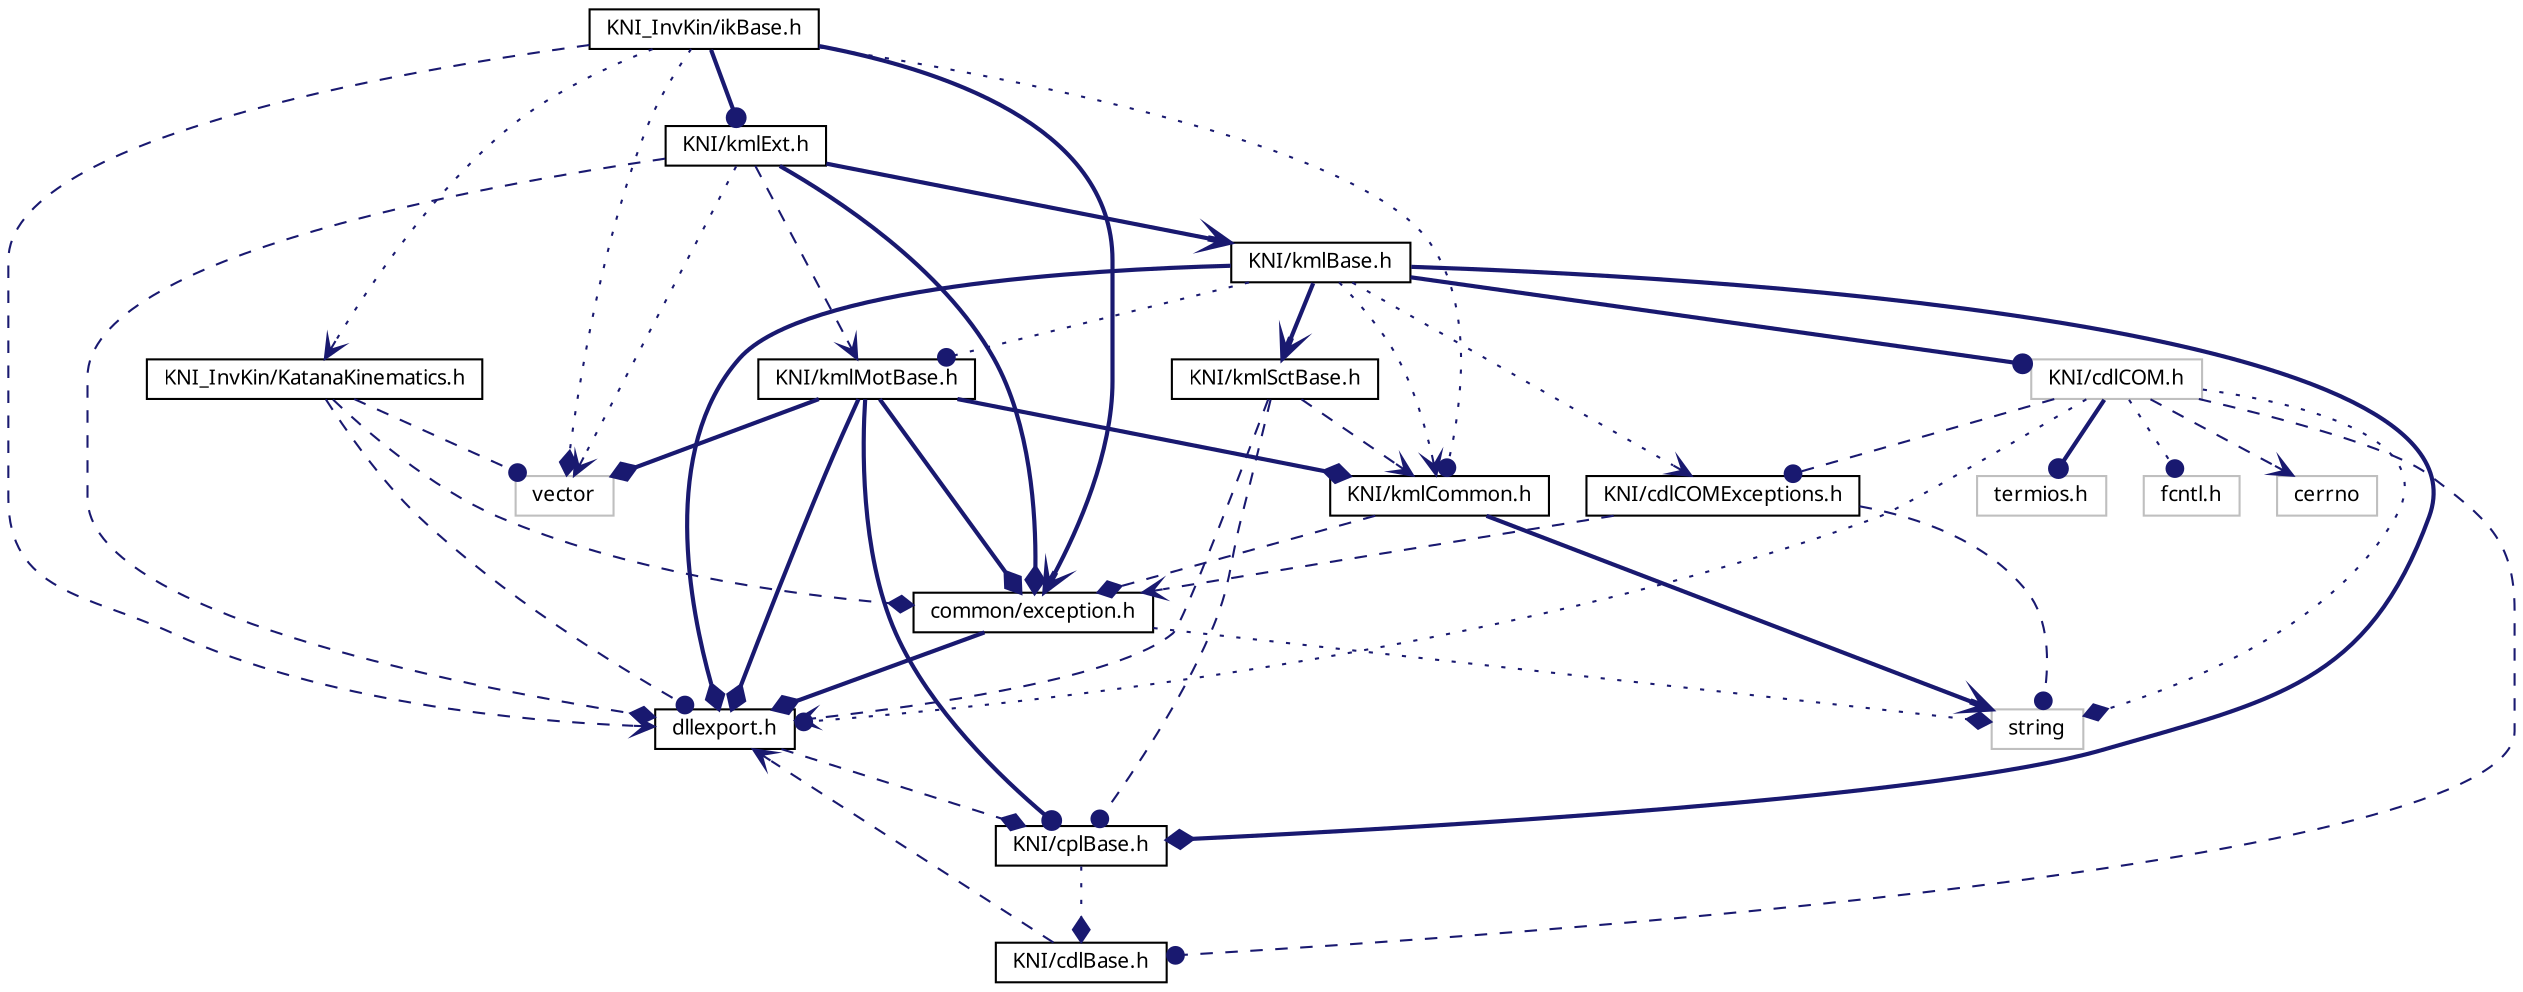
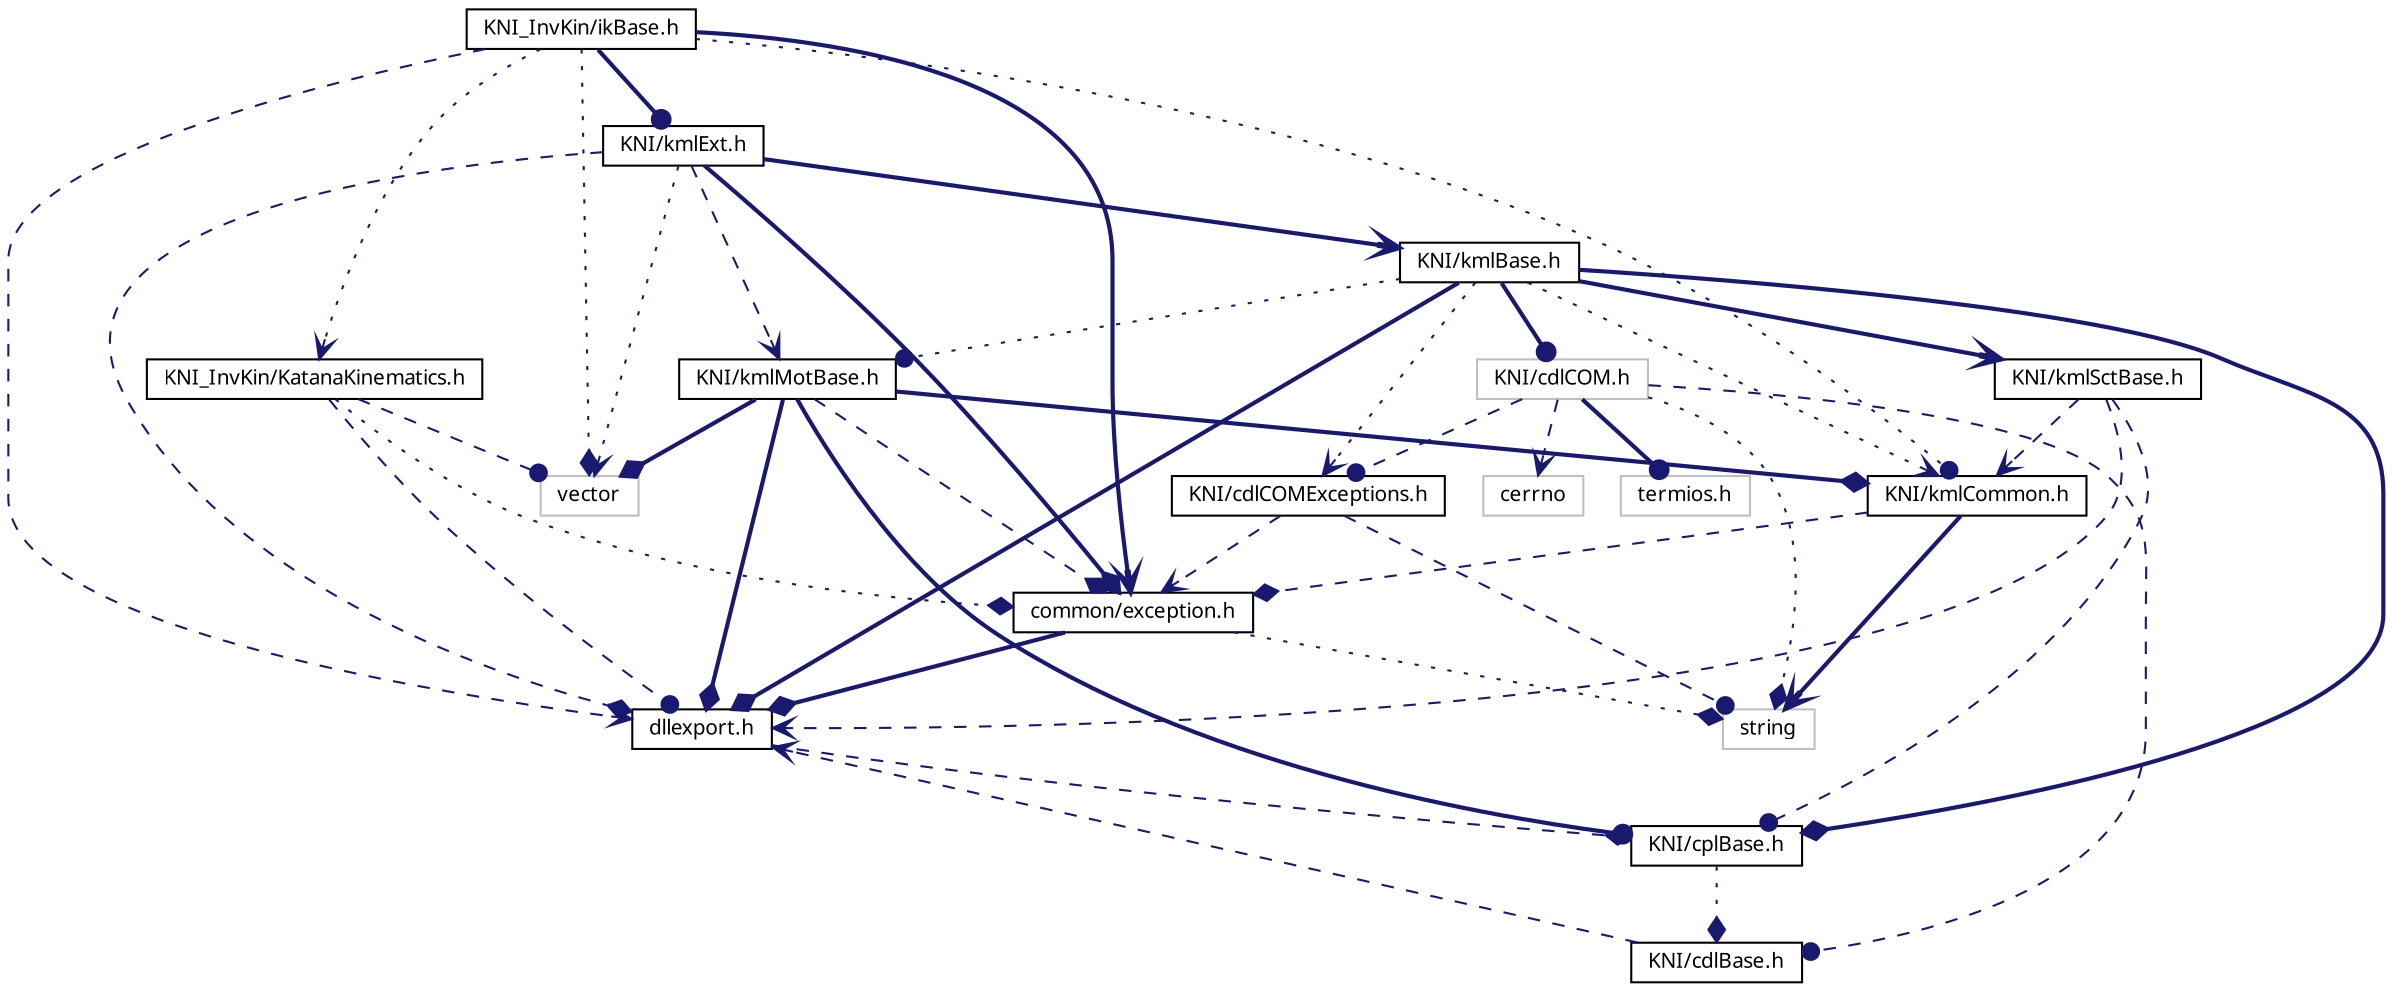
(942, 485) -> (950, 489)
(2192, 496) -> none
(591, 550) -> (644, 554)
(1469, 629) -> none
